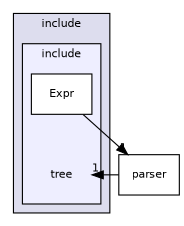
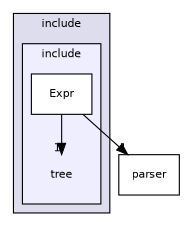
(111, 175) -> (62, 129)
